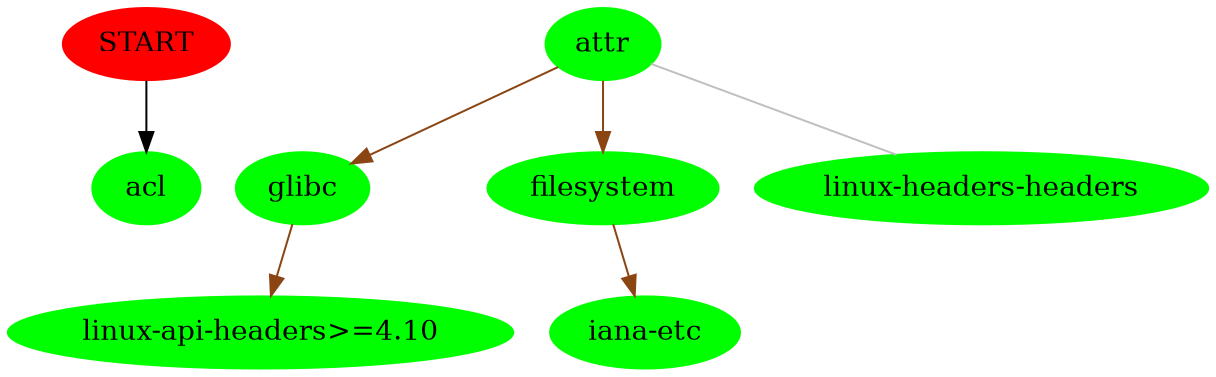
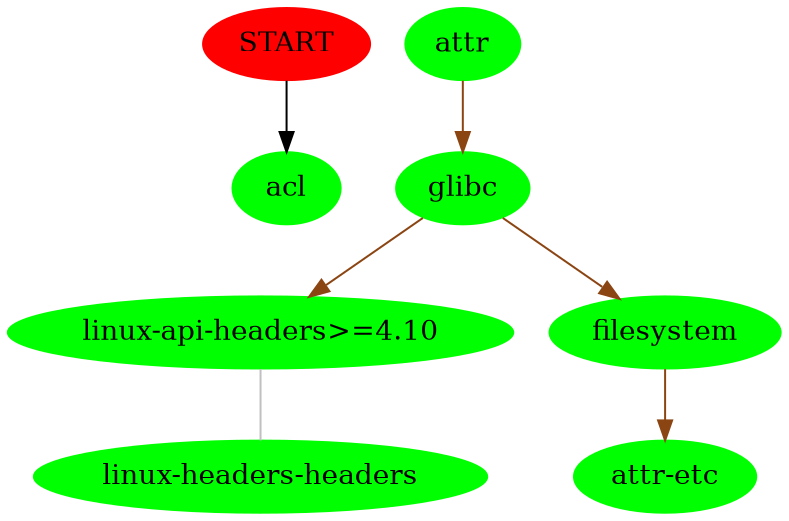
(603, 106) -> (553, 252)
(774, 109) -> (261, 405)
(645, 332) -> (665, 477)
